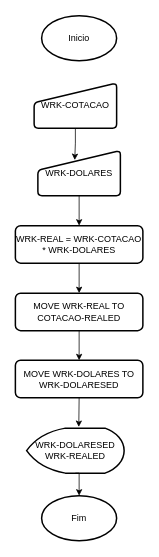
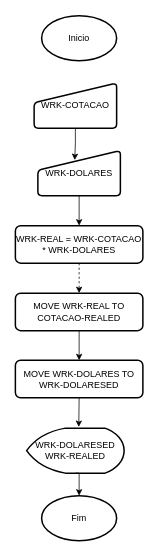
(79, 275) -> (79, 275)
